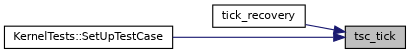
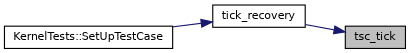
(253, 37) -> (187, 25)
